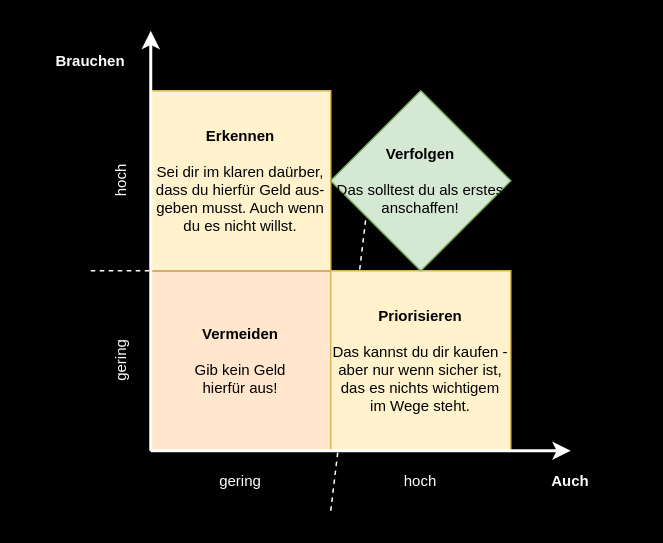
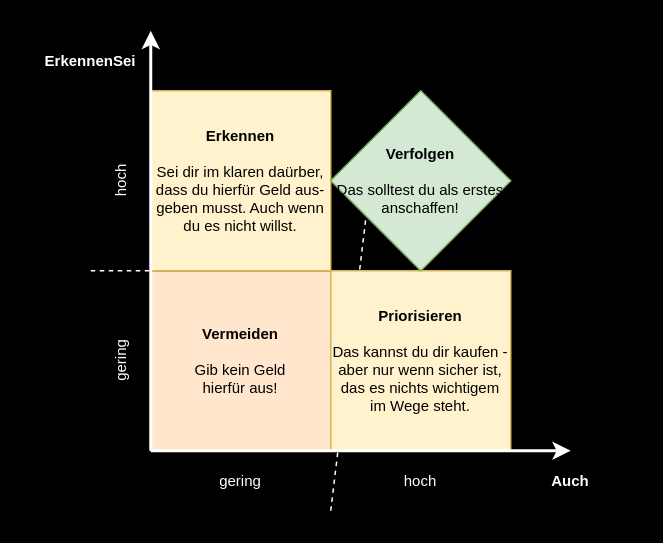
(91, 61) -> (91, 61)
